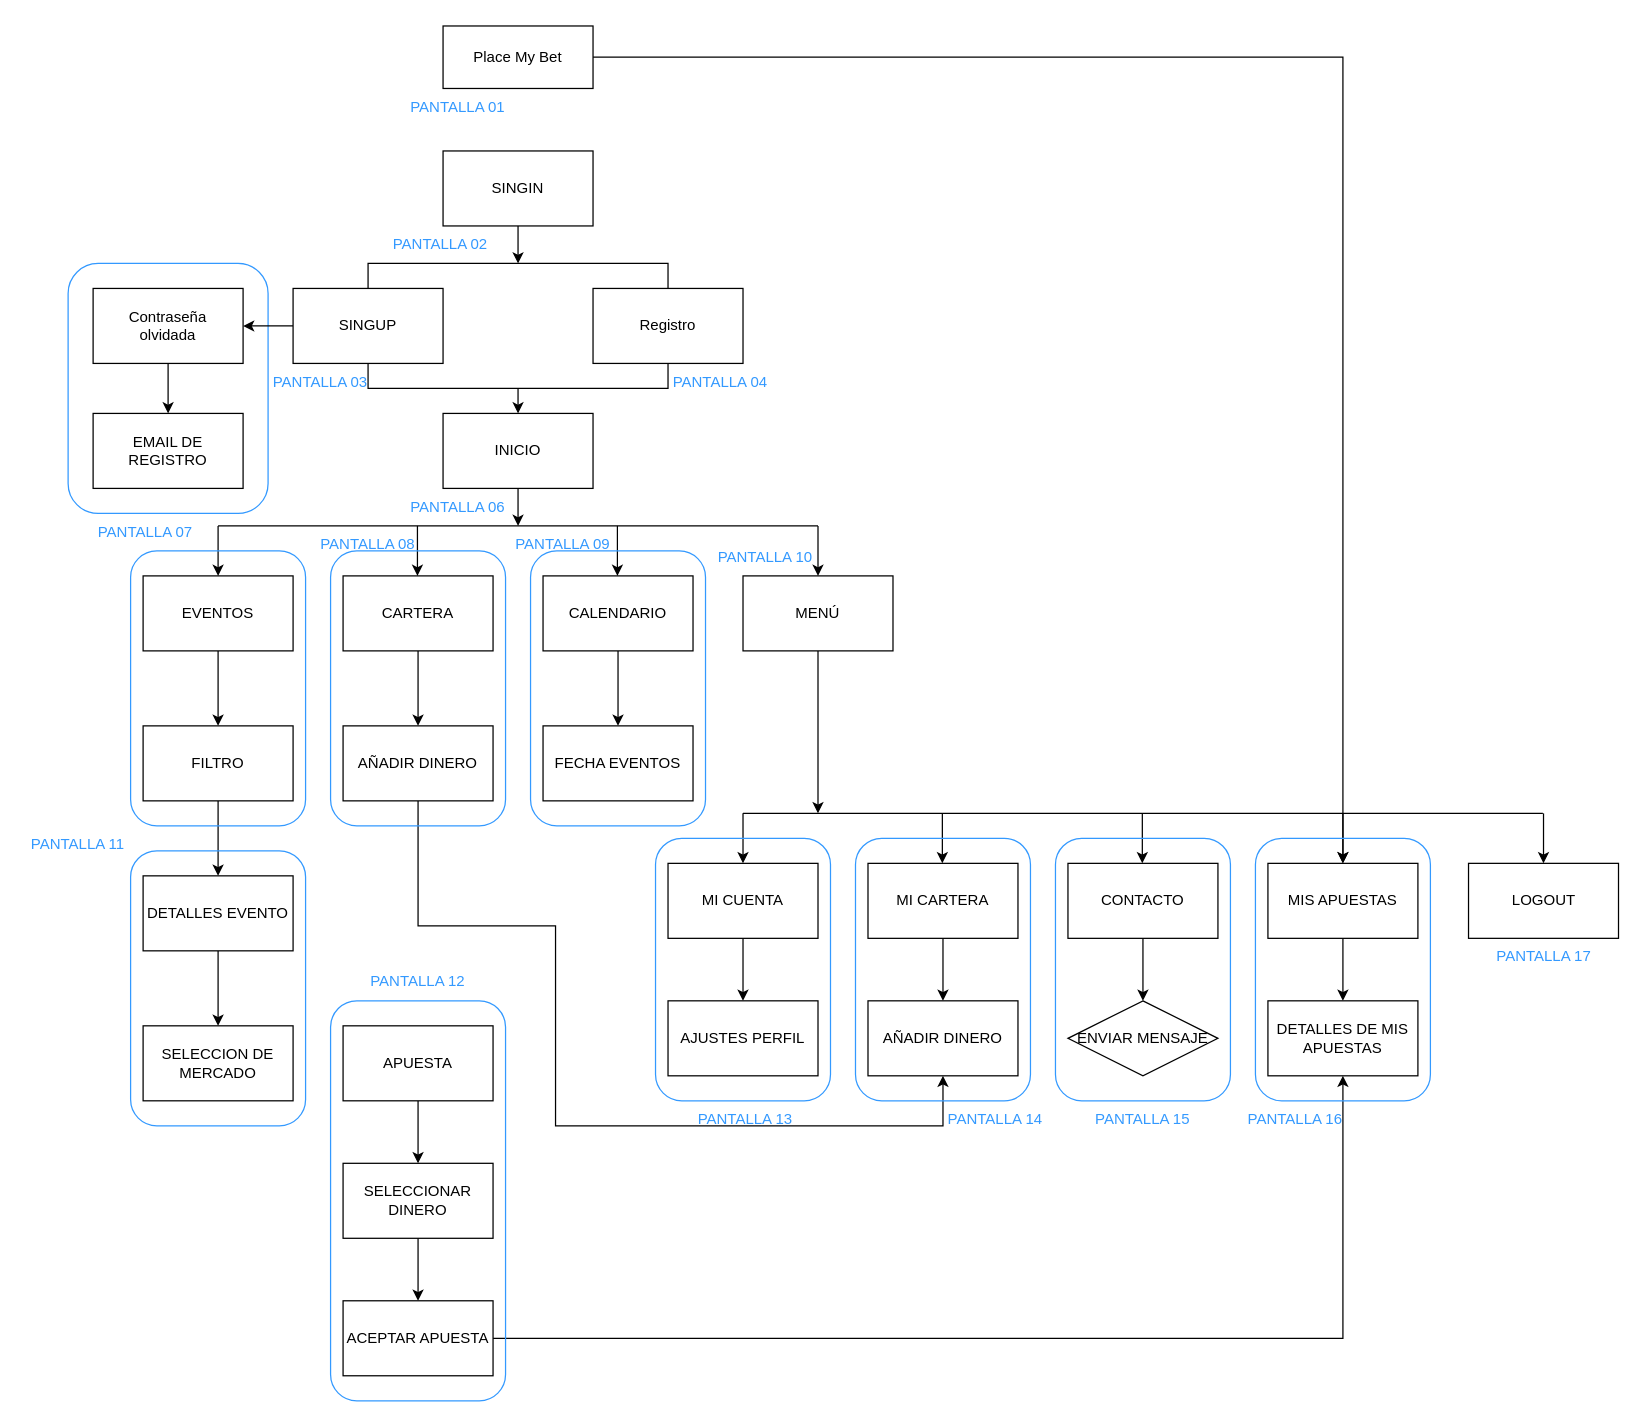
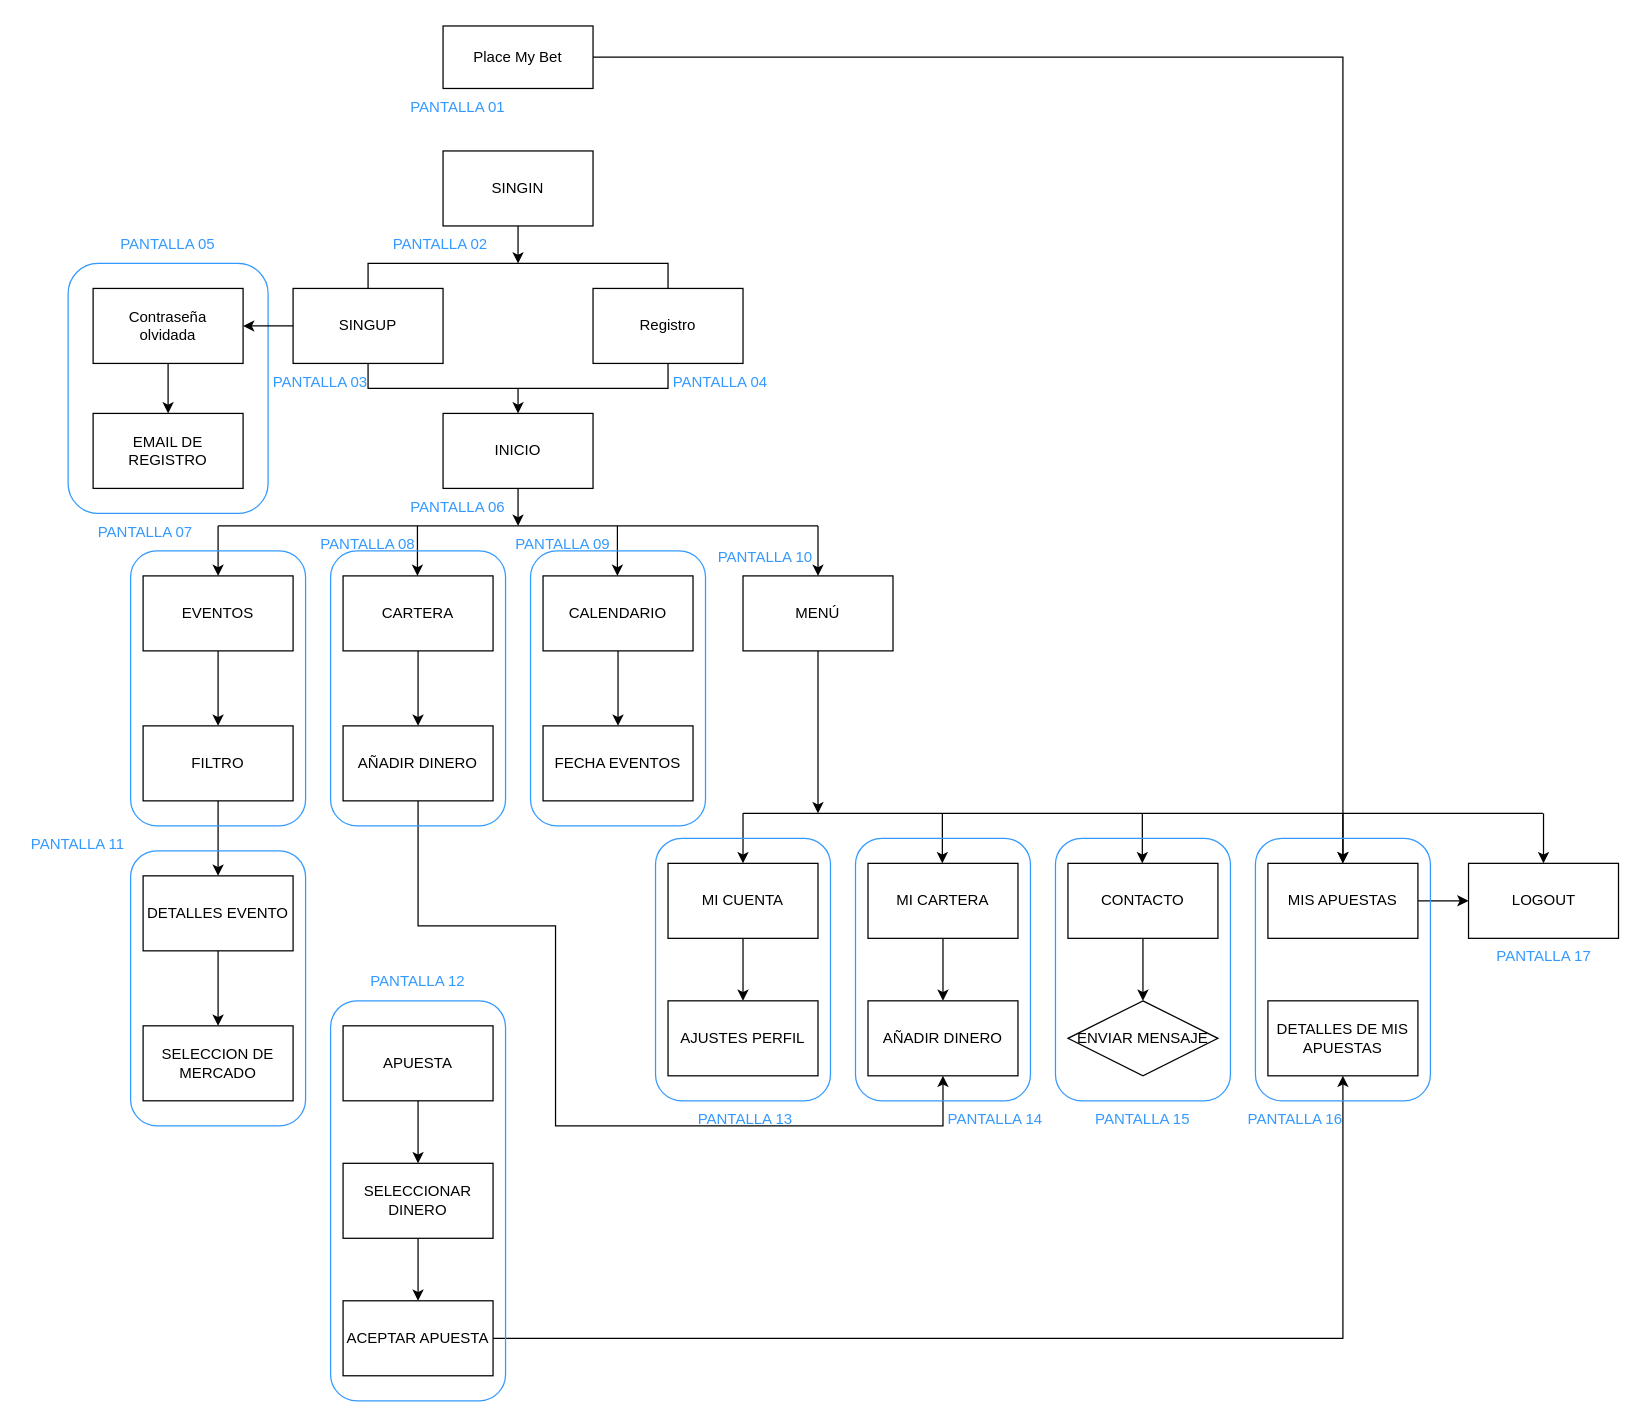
none -> (168, 244)
(1343, 965) -> (1439, 901)
